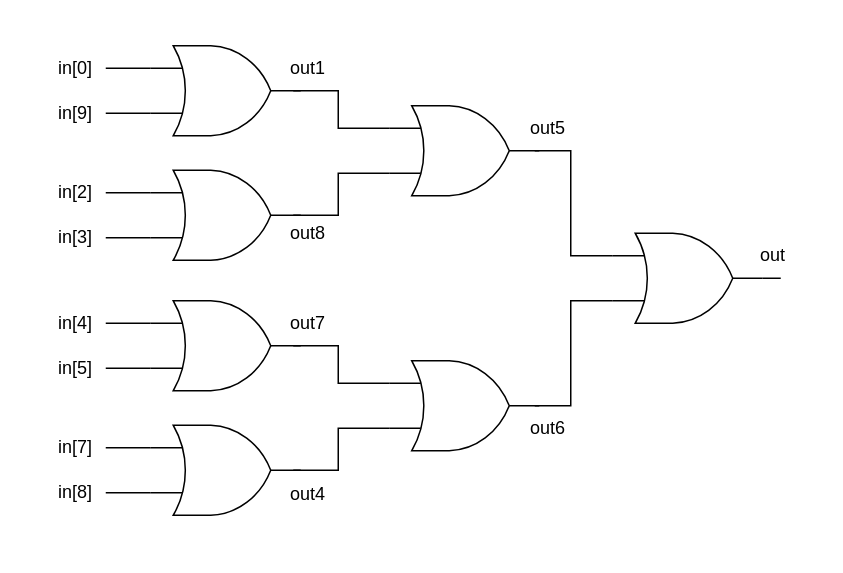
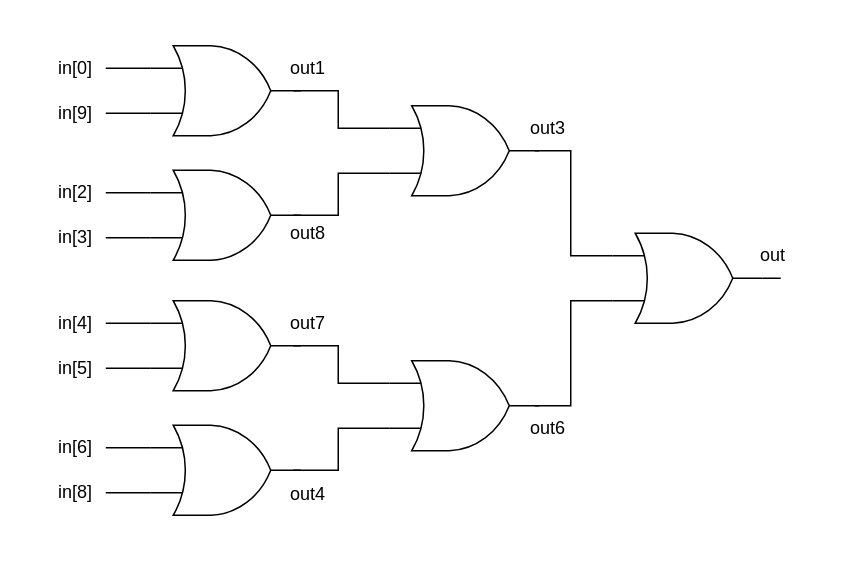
(548, 128) -> (548, 128)
(76, 448) -> (76, 448)
